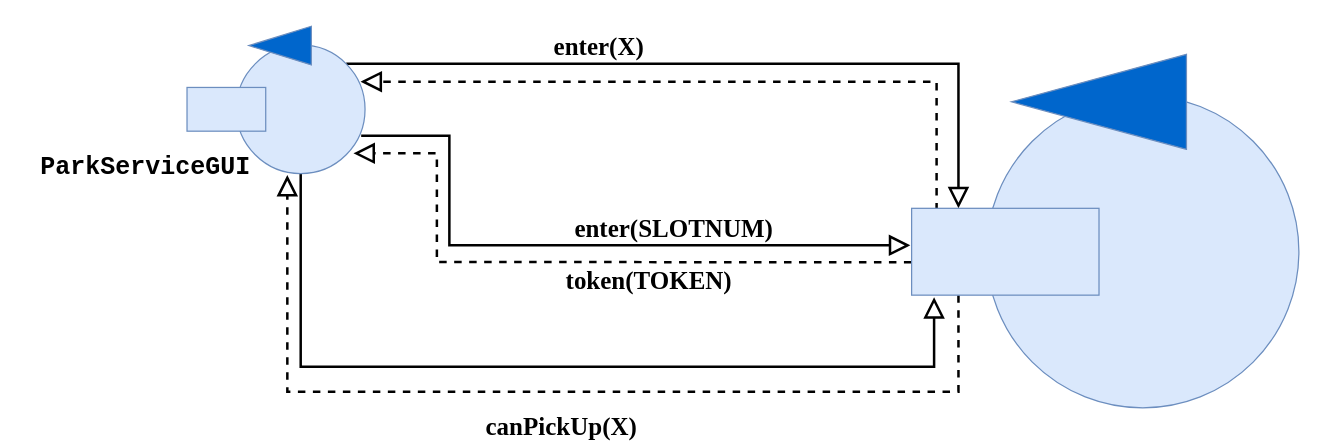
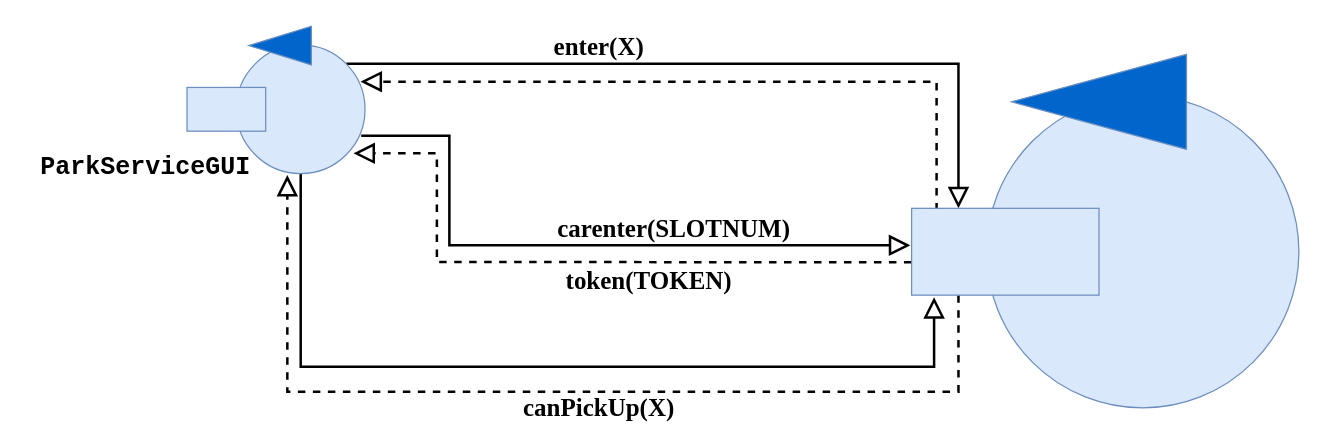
(674, 228) -> (674, 228)
(562, 425) -> (599, 406)
